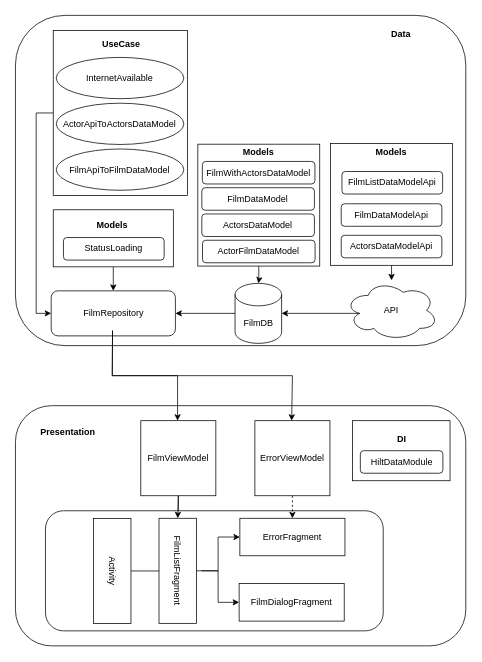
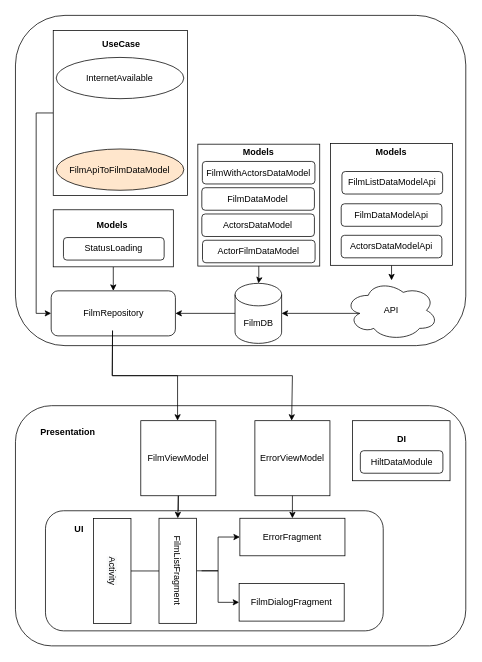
(401, 34) -> none
(120, 124) -> none
(120, 170) -> (120, 170)
(292, 505) -> (292, 505)
none -> (79, 529)
